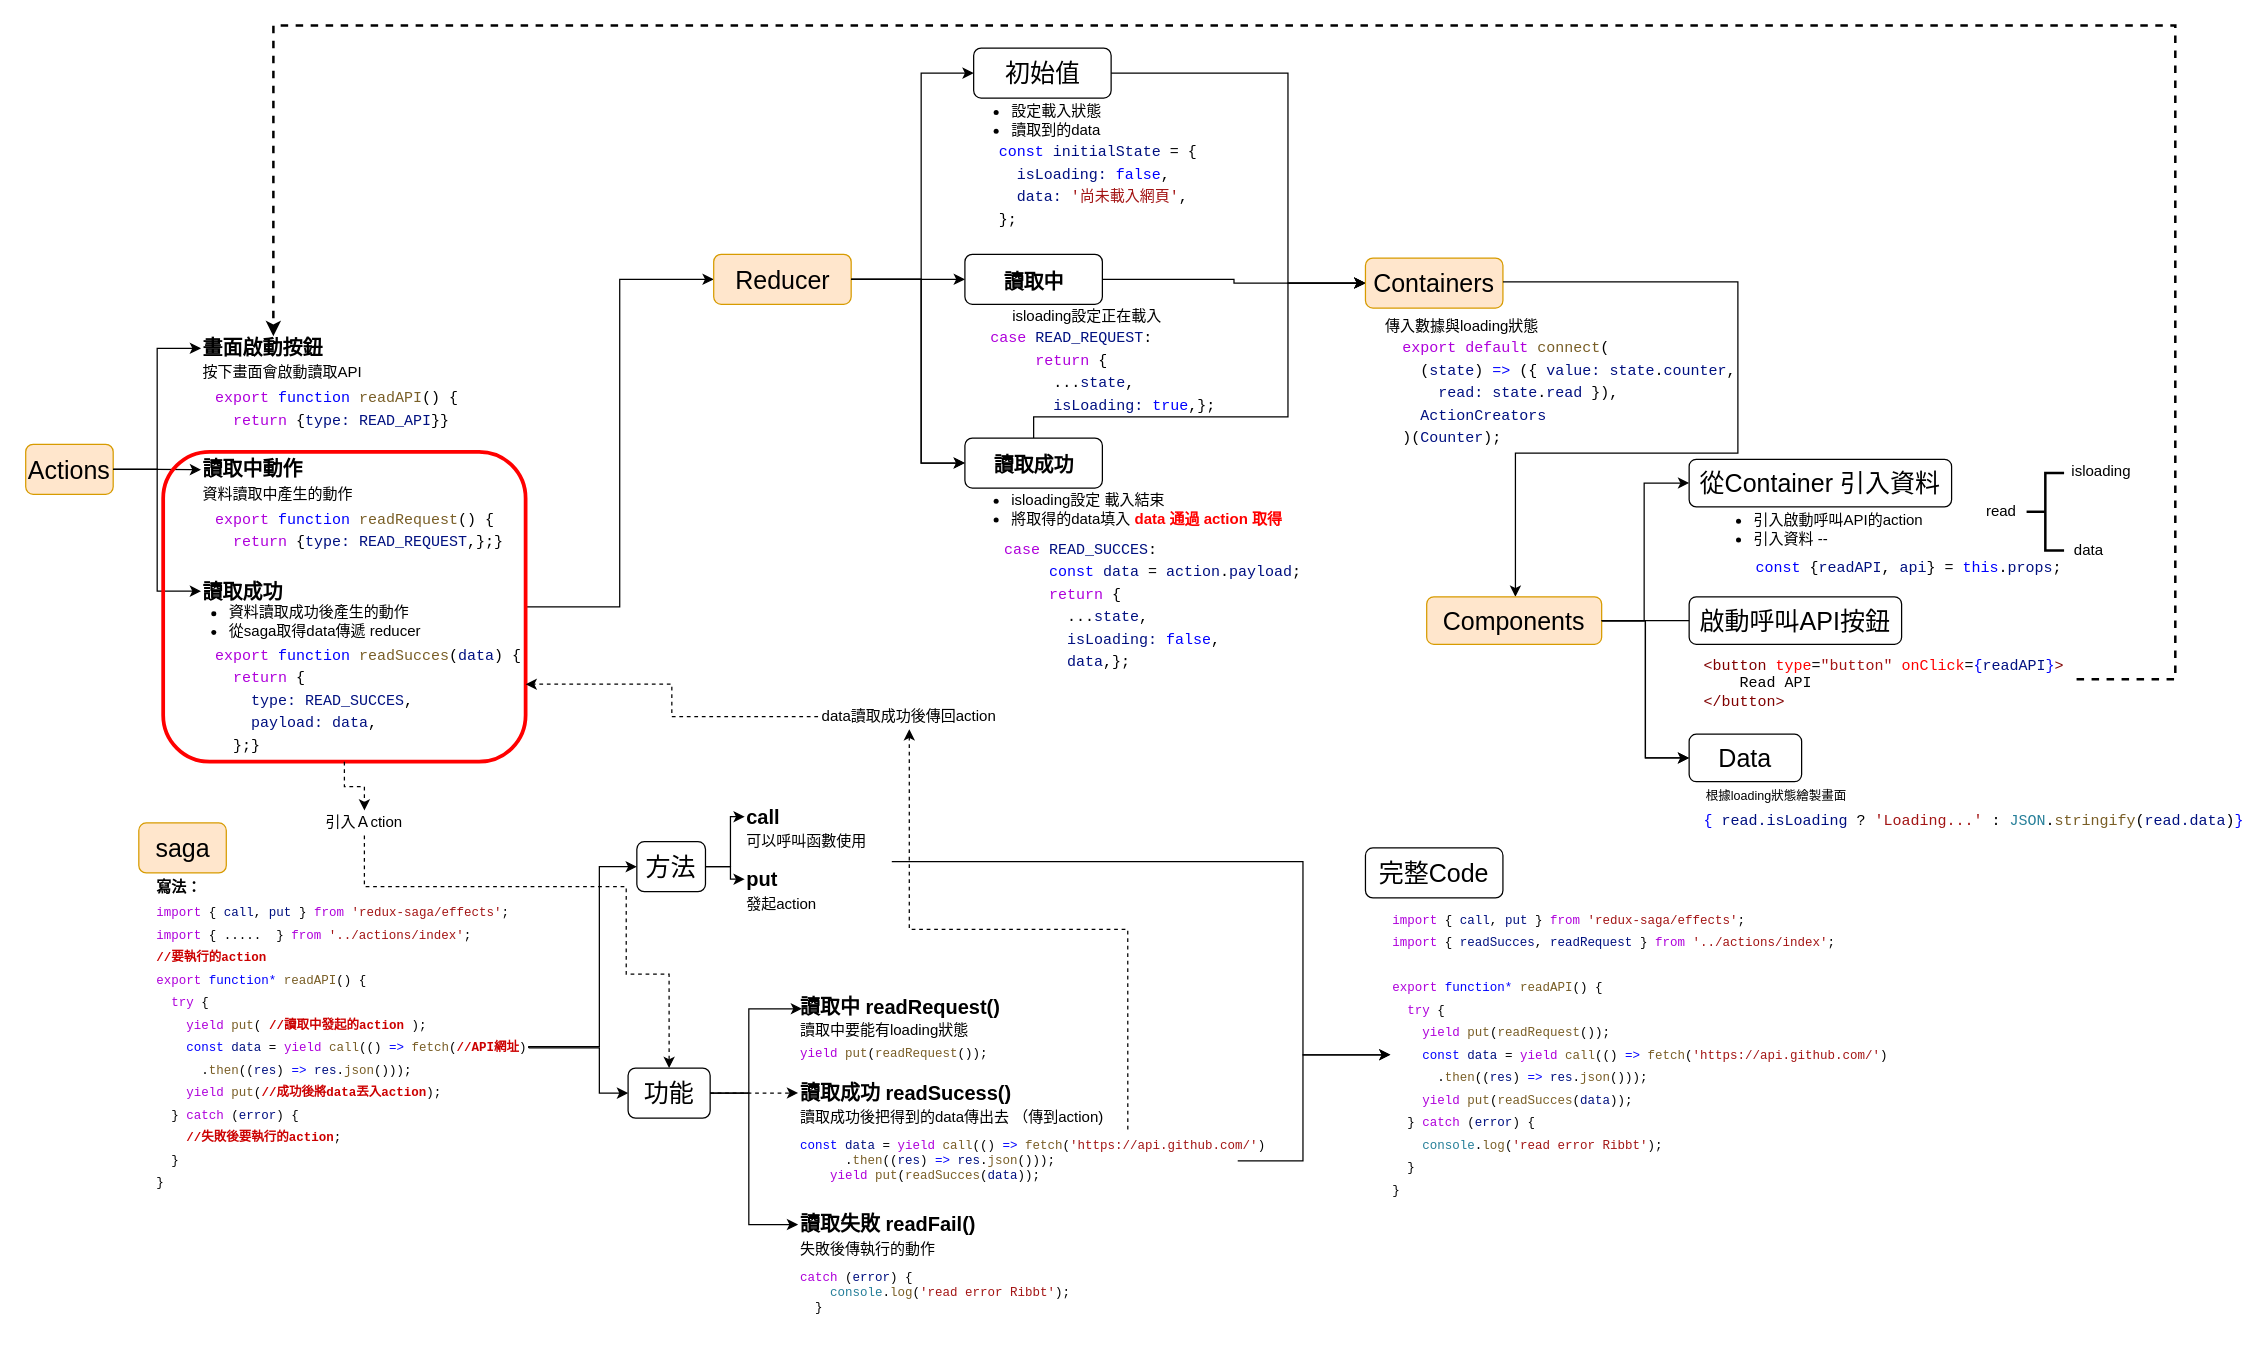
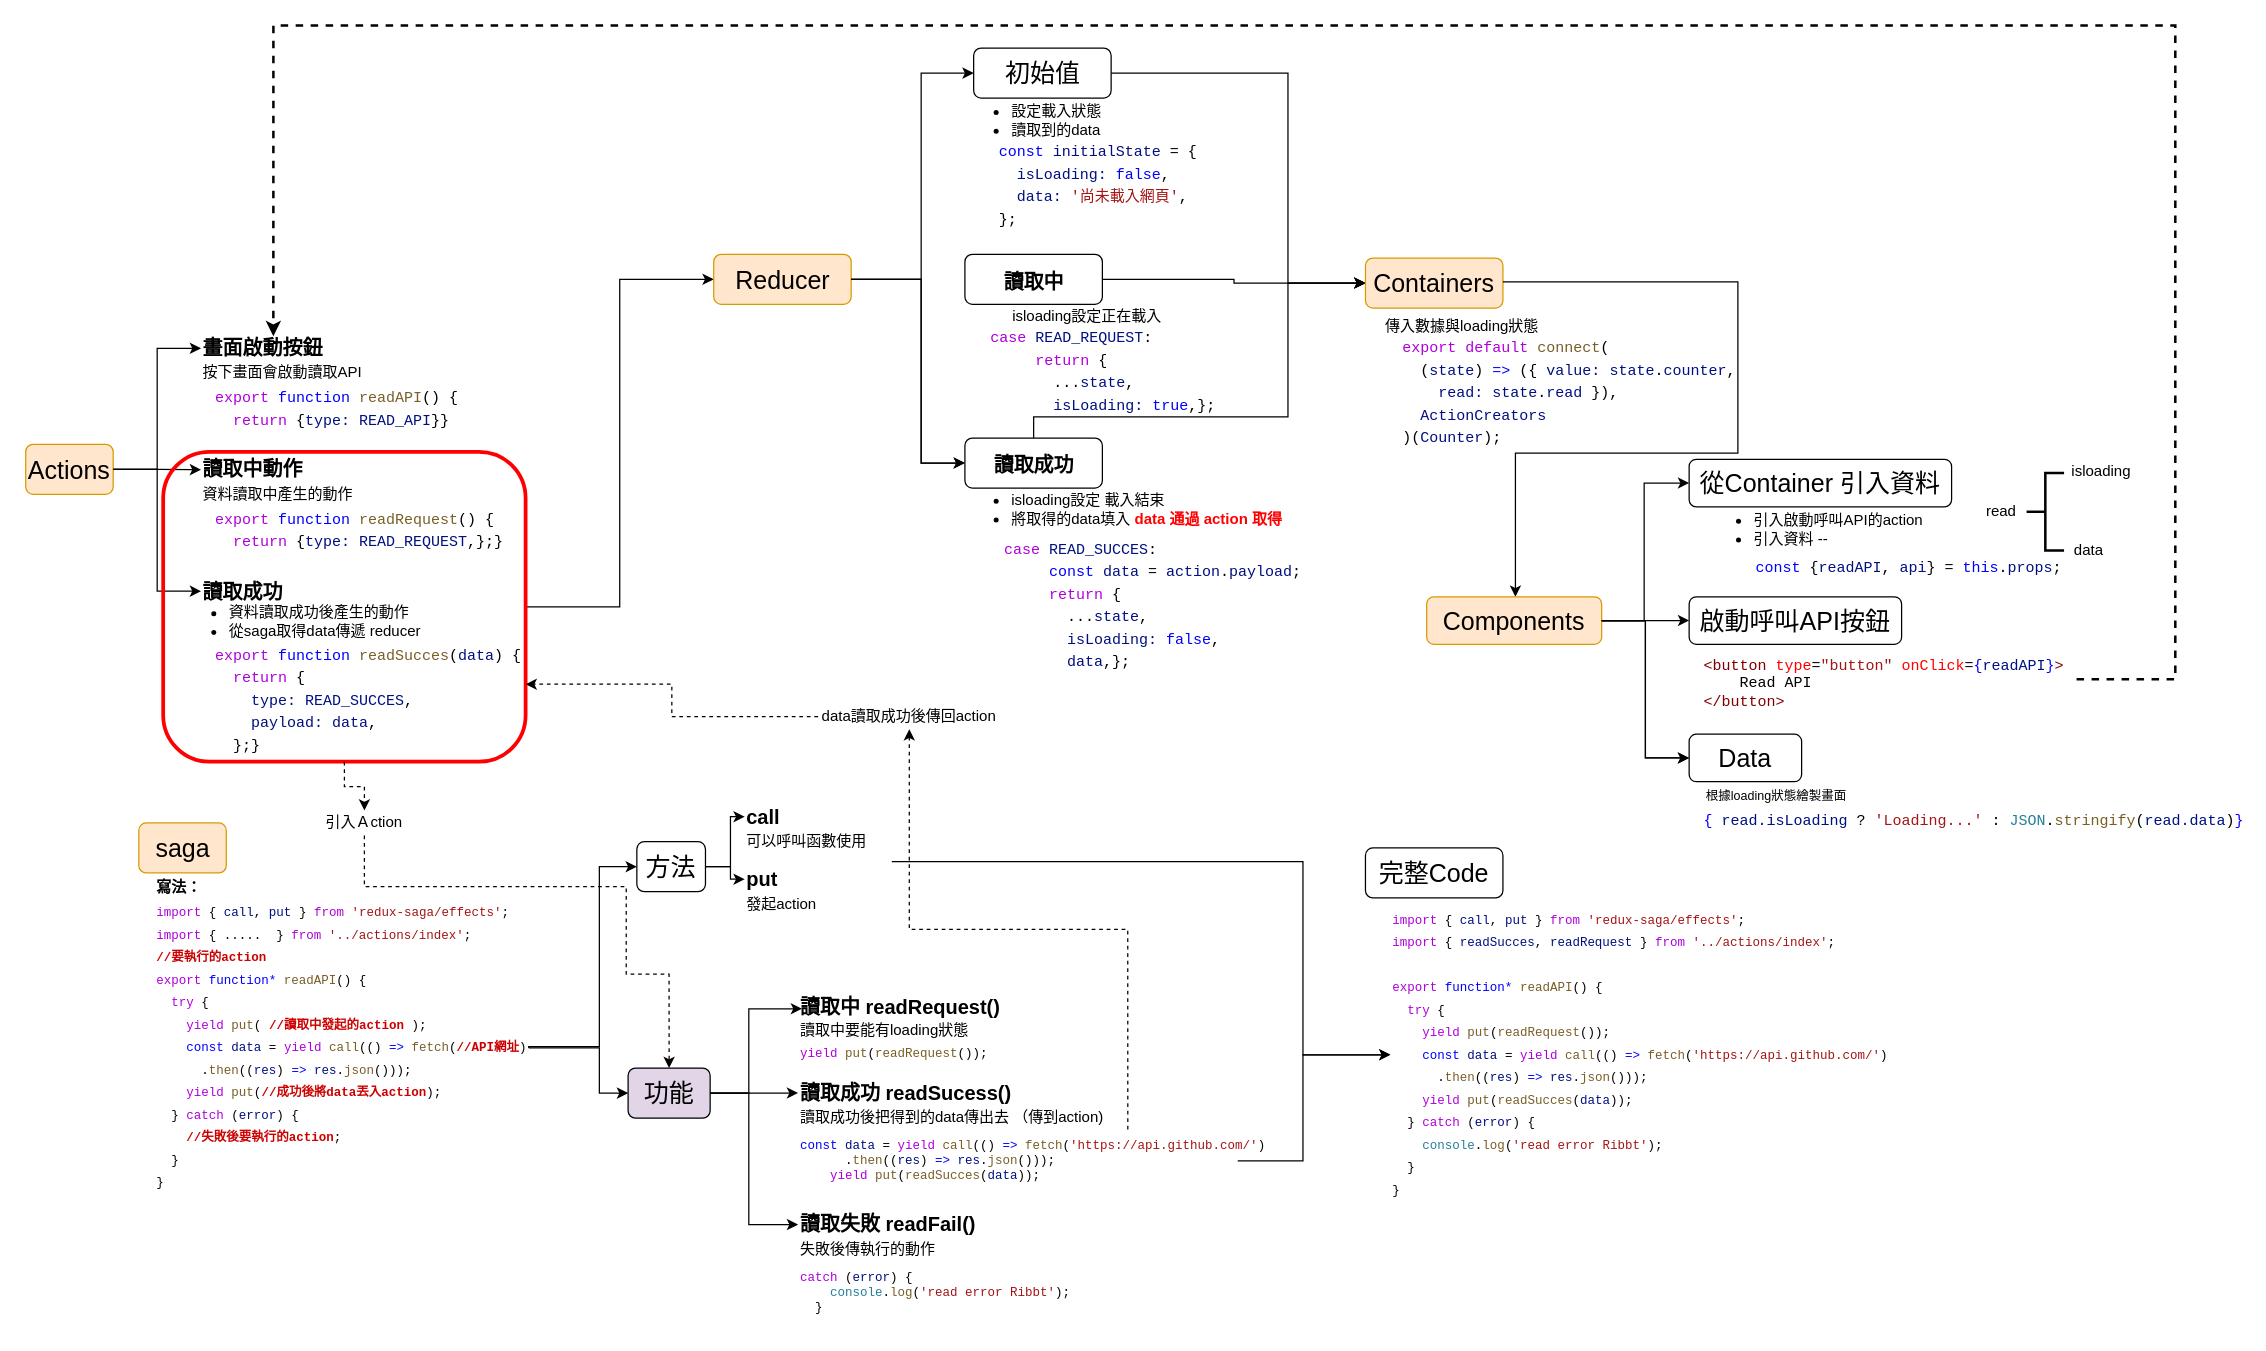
(940, 279) -> none
(1682, 621) -> (1679, 621)
(669, 1093) -> (669, 1093)
(769, 1093) -> (769, 1093)
